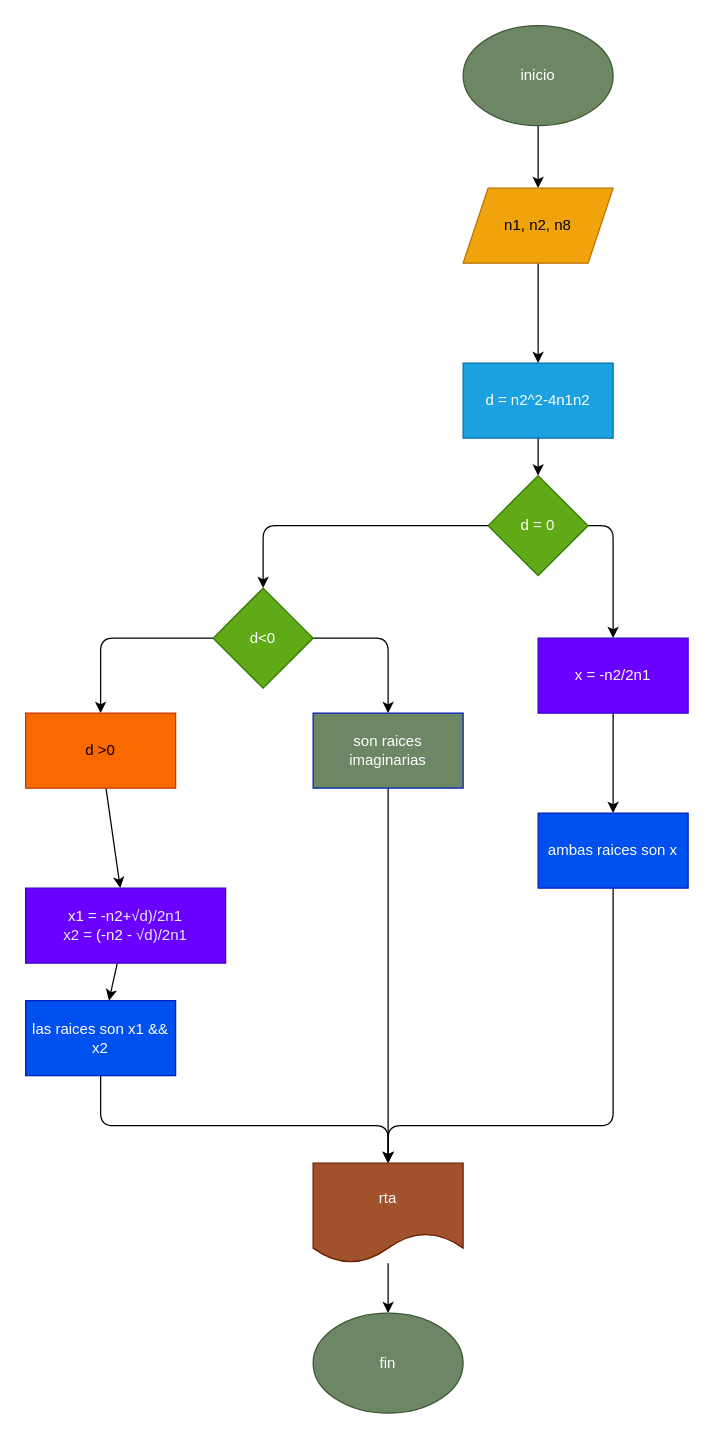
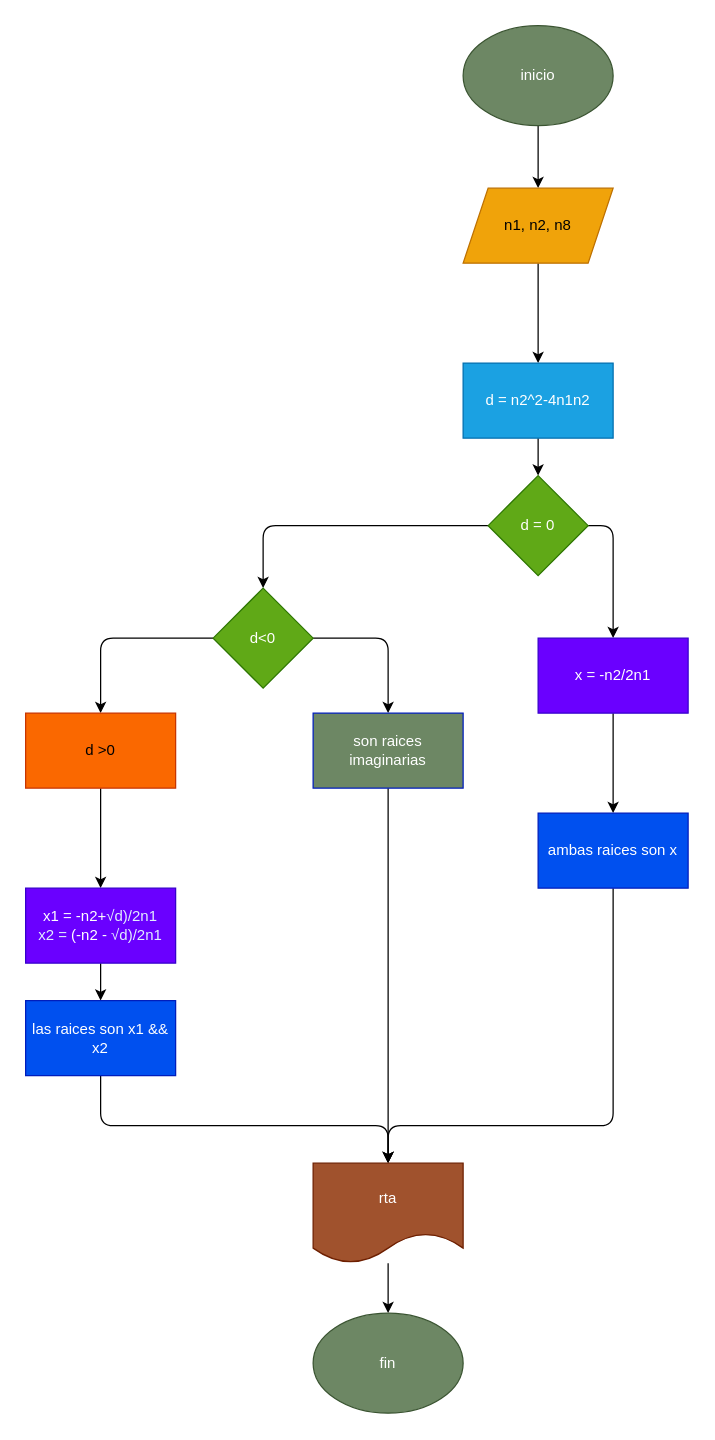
(126, 926) -> (101, 926)
